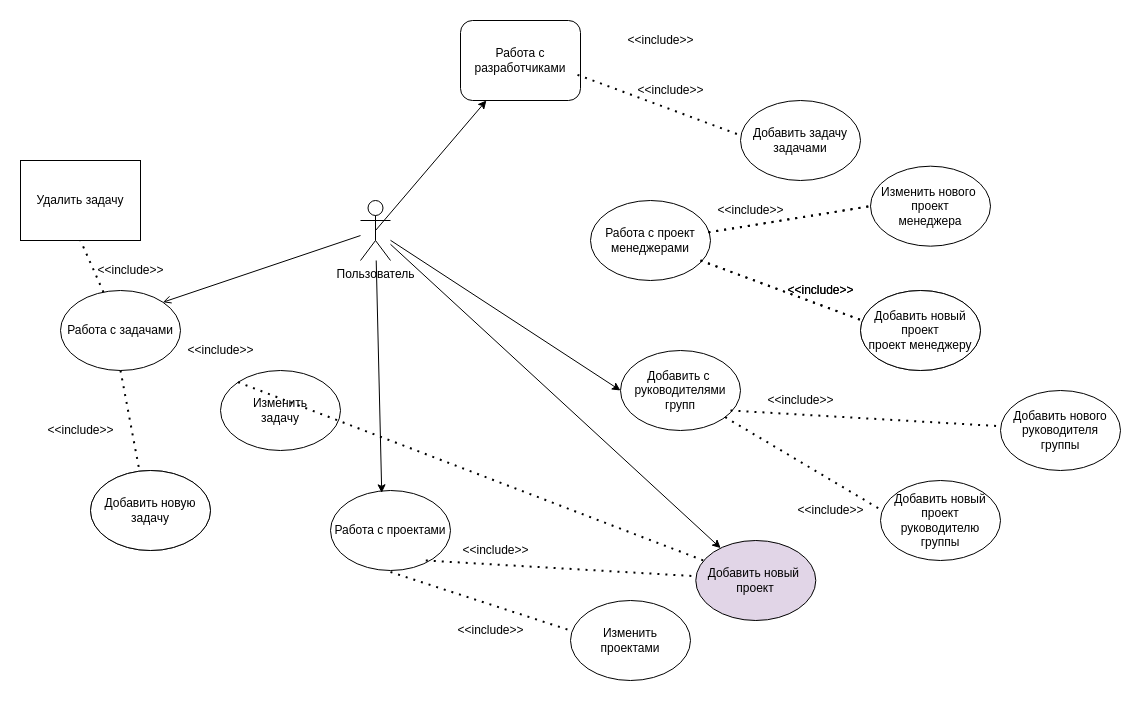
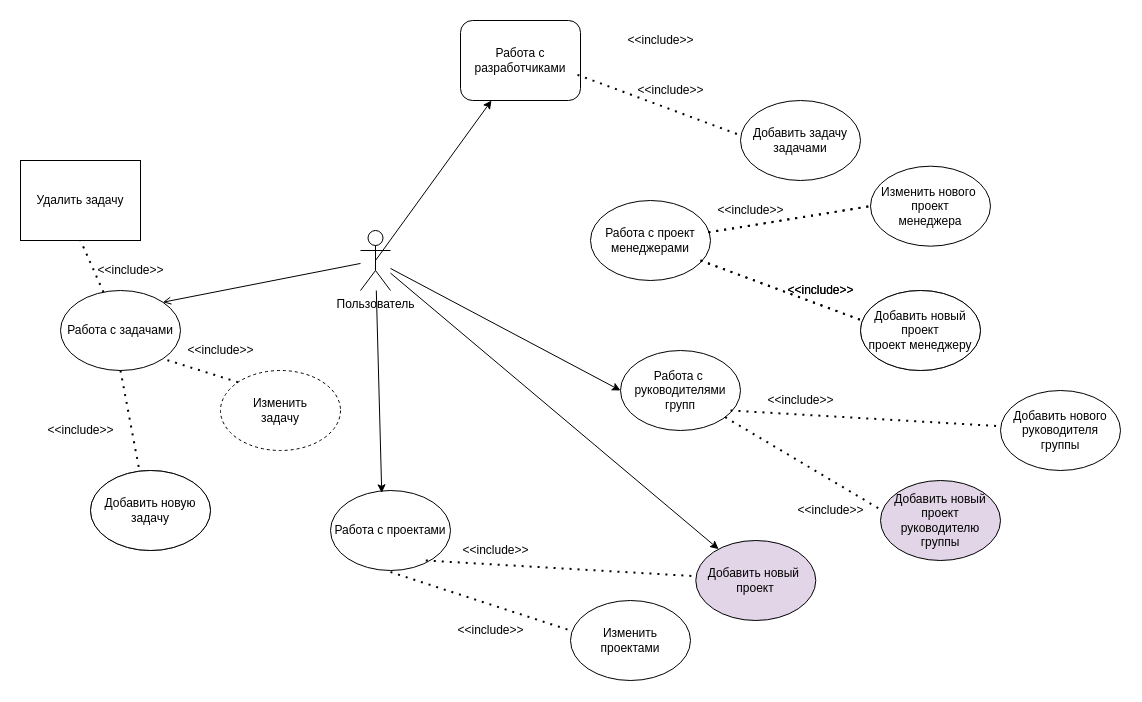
(376, 231) -> (376, 261)
(681, 391) -> (681, 391)
(281, 411) -> (281, 411)
(543, 499) -> (201, 371)
(941, 521) -> (941, 521)
